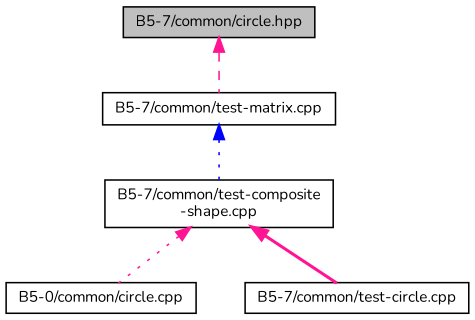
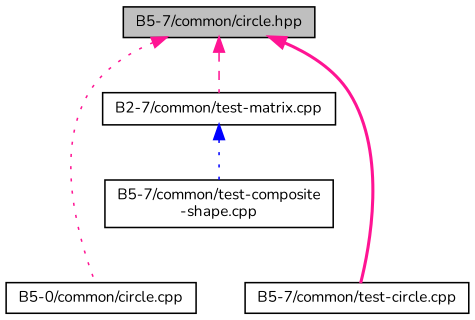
(219, 109) -> (219, 109)
(301, 259) -> (369, 145)
(149, 260) -> (72, 147)
